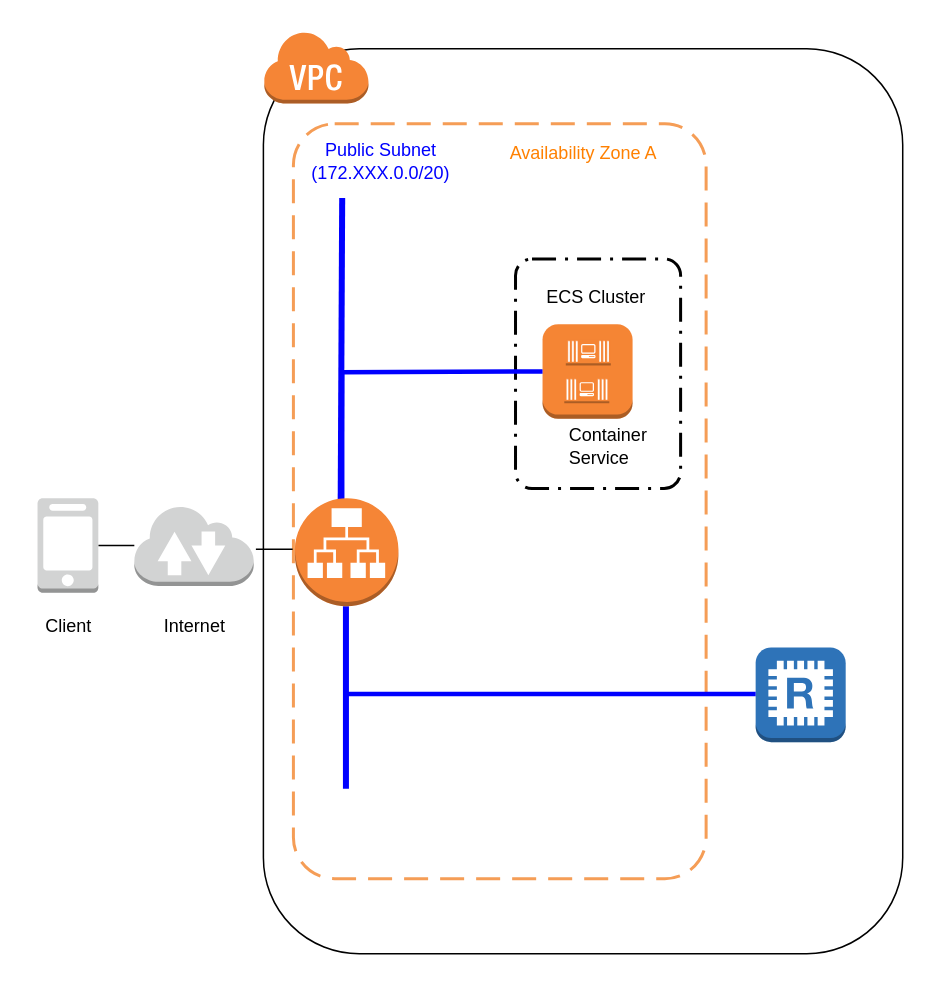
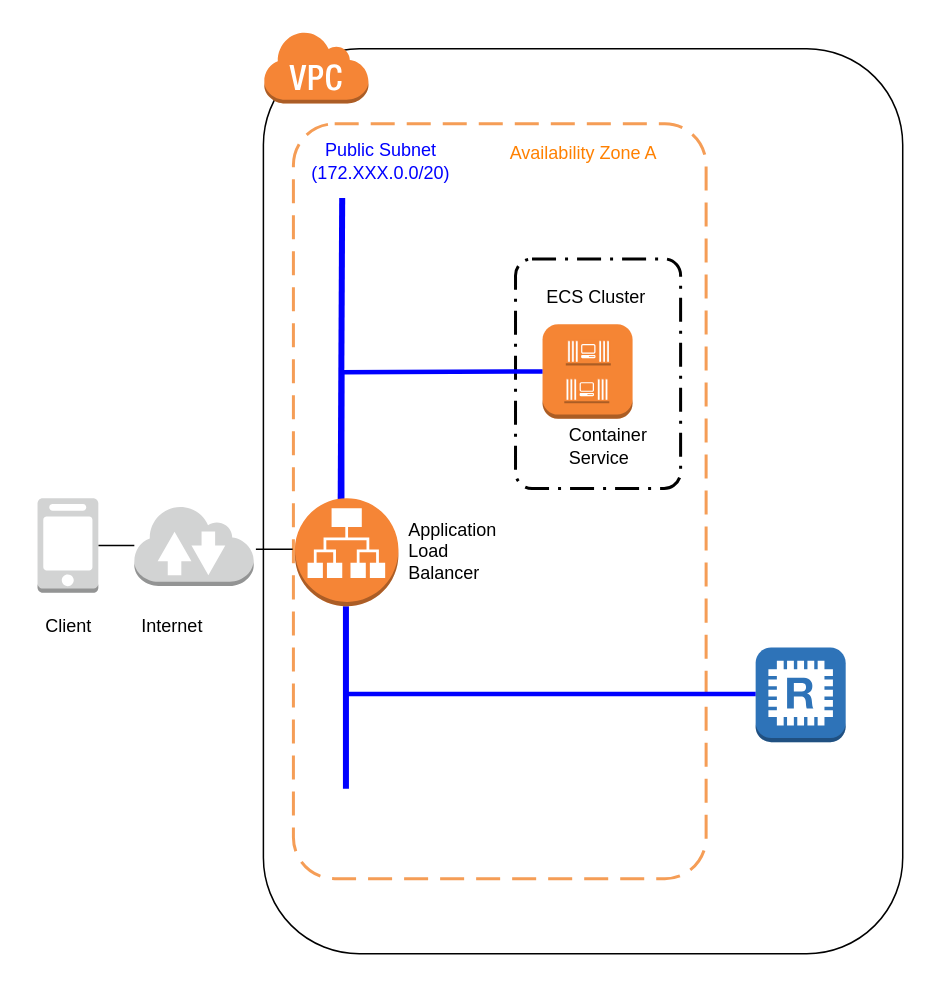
none -> (458, 551)
(194, 626) -> (172, 626)
